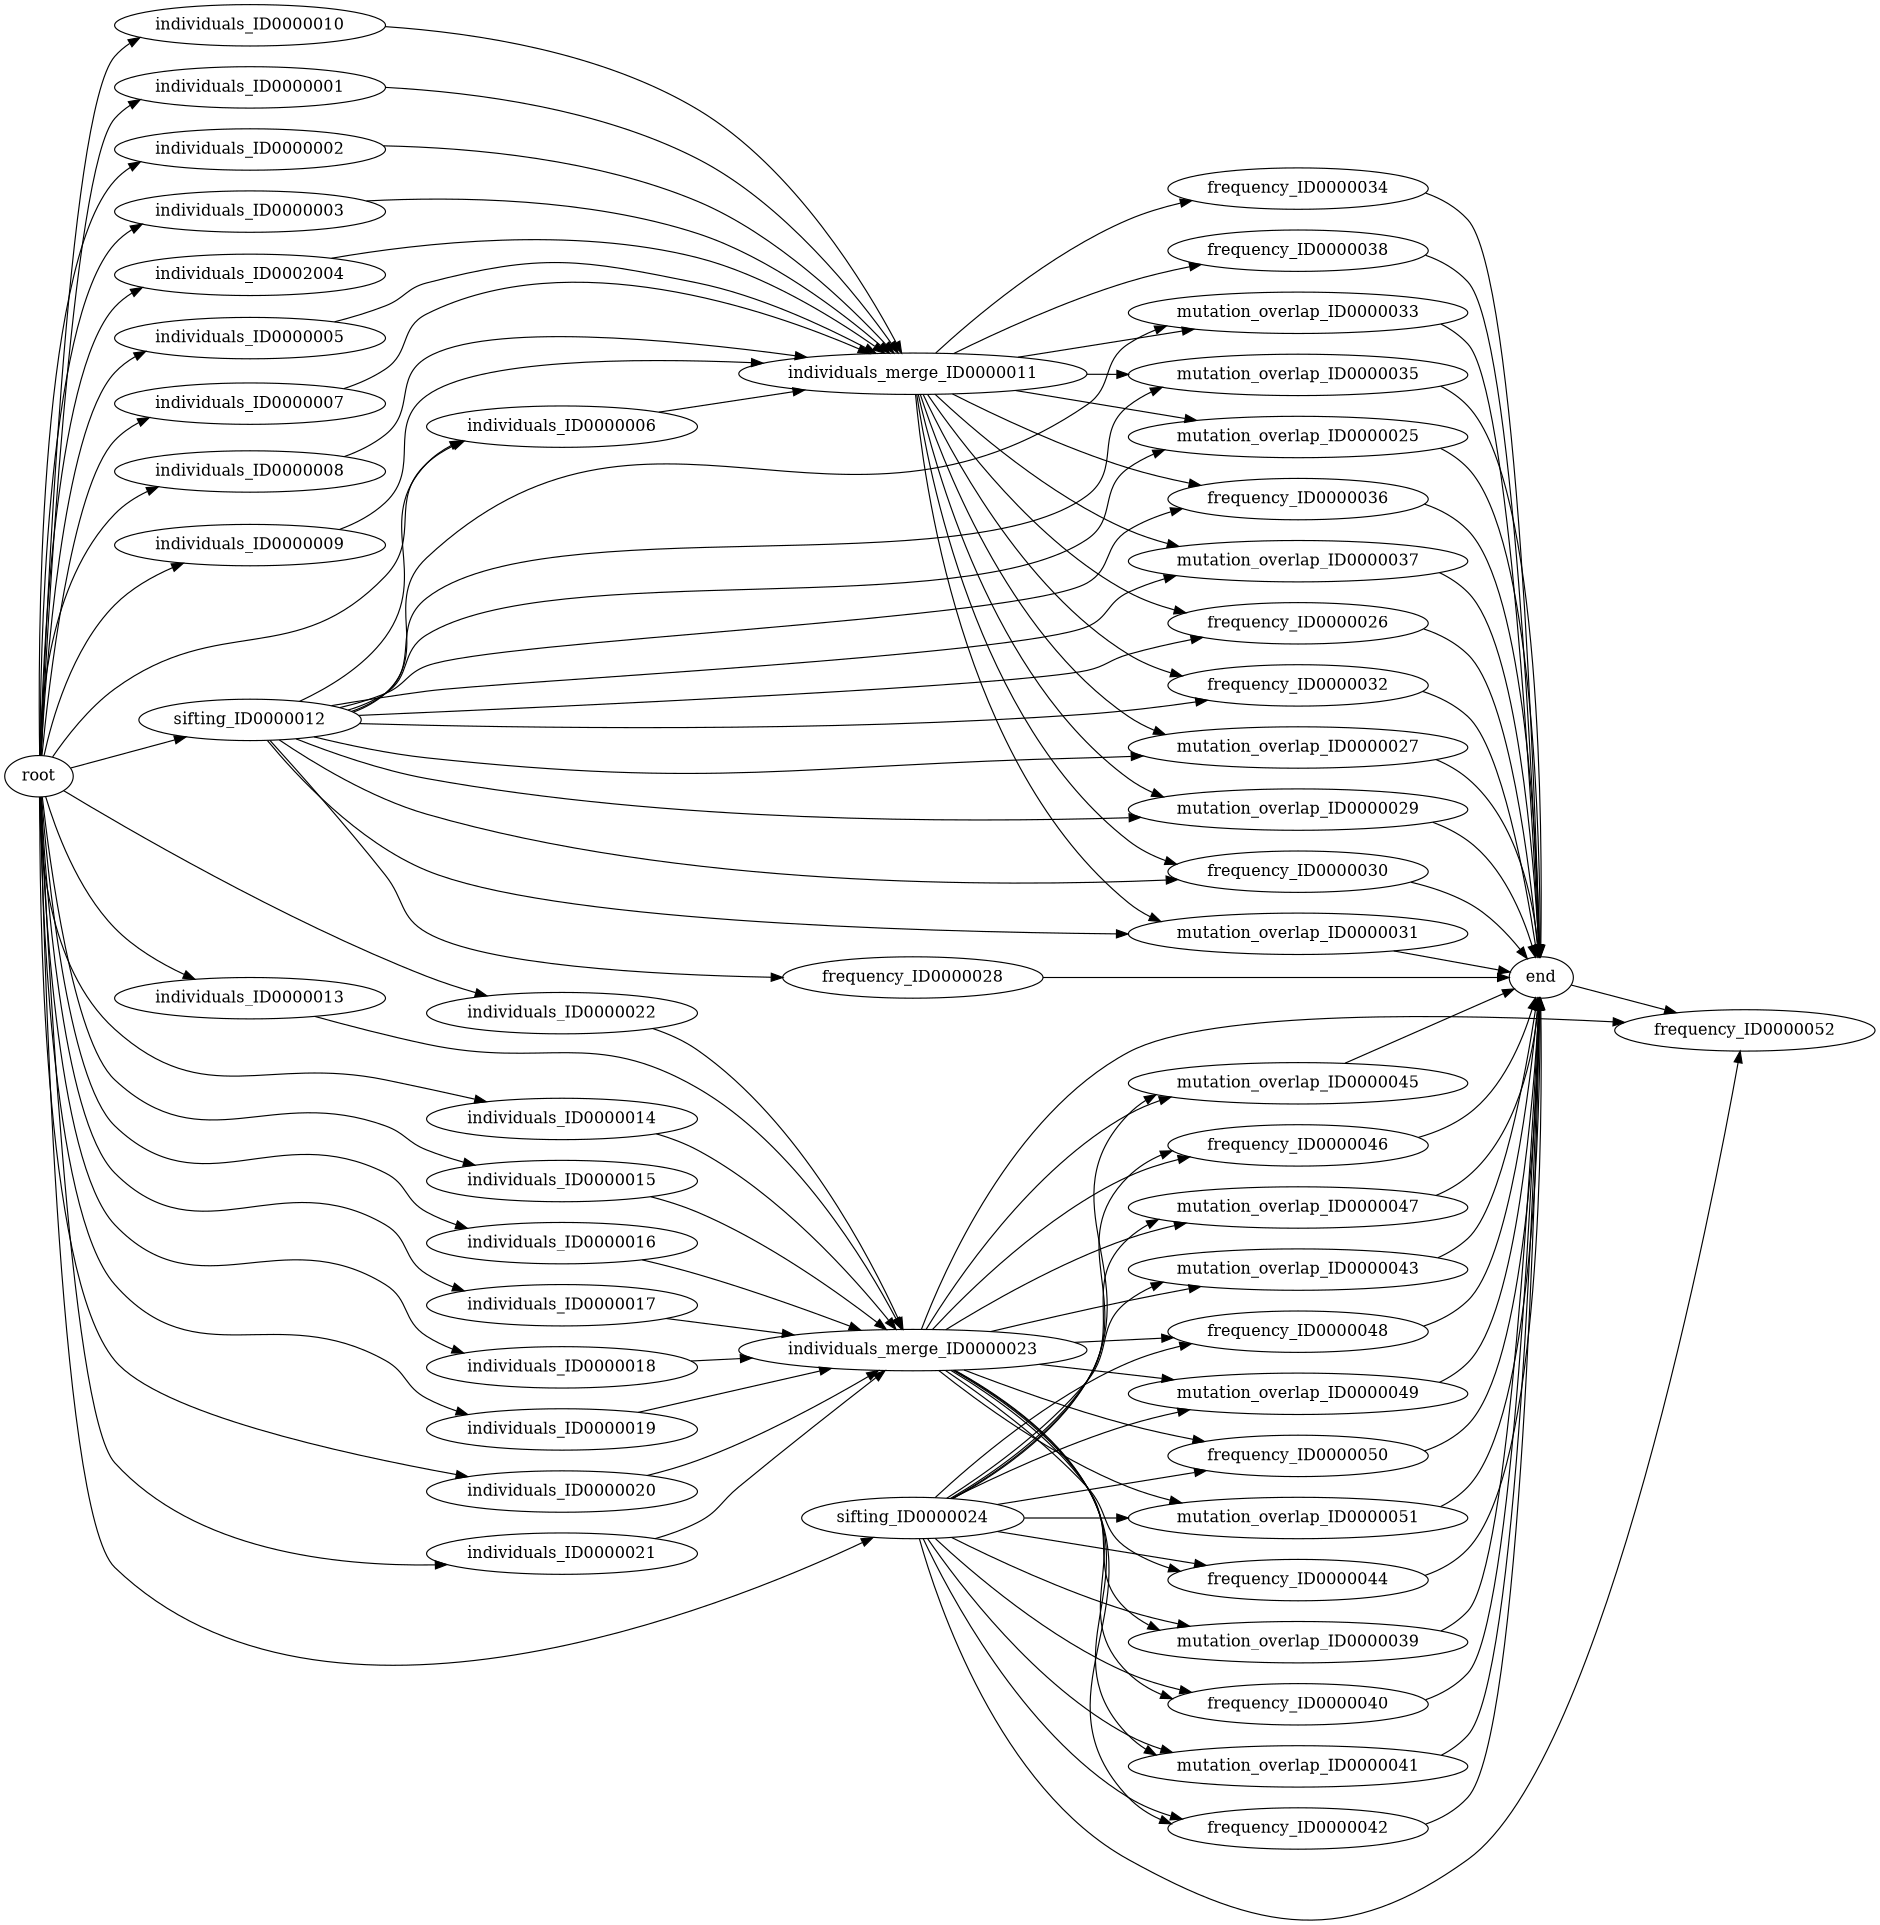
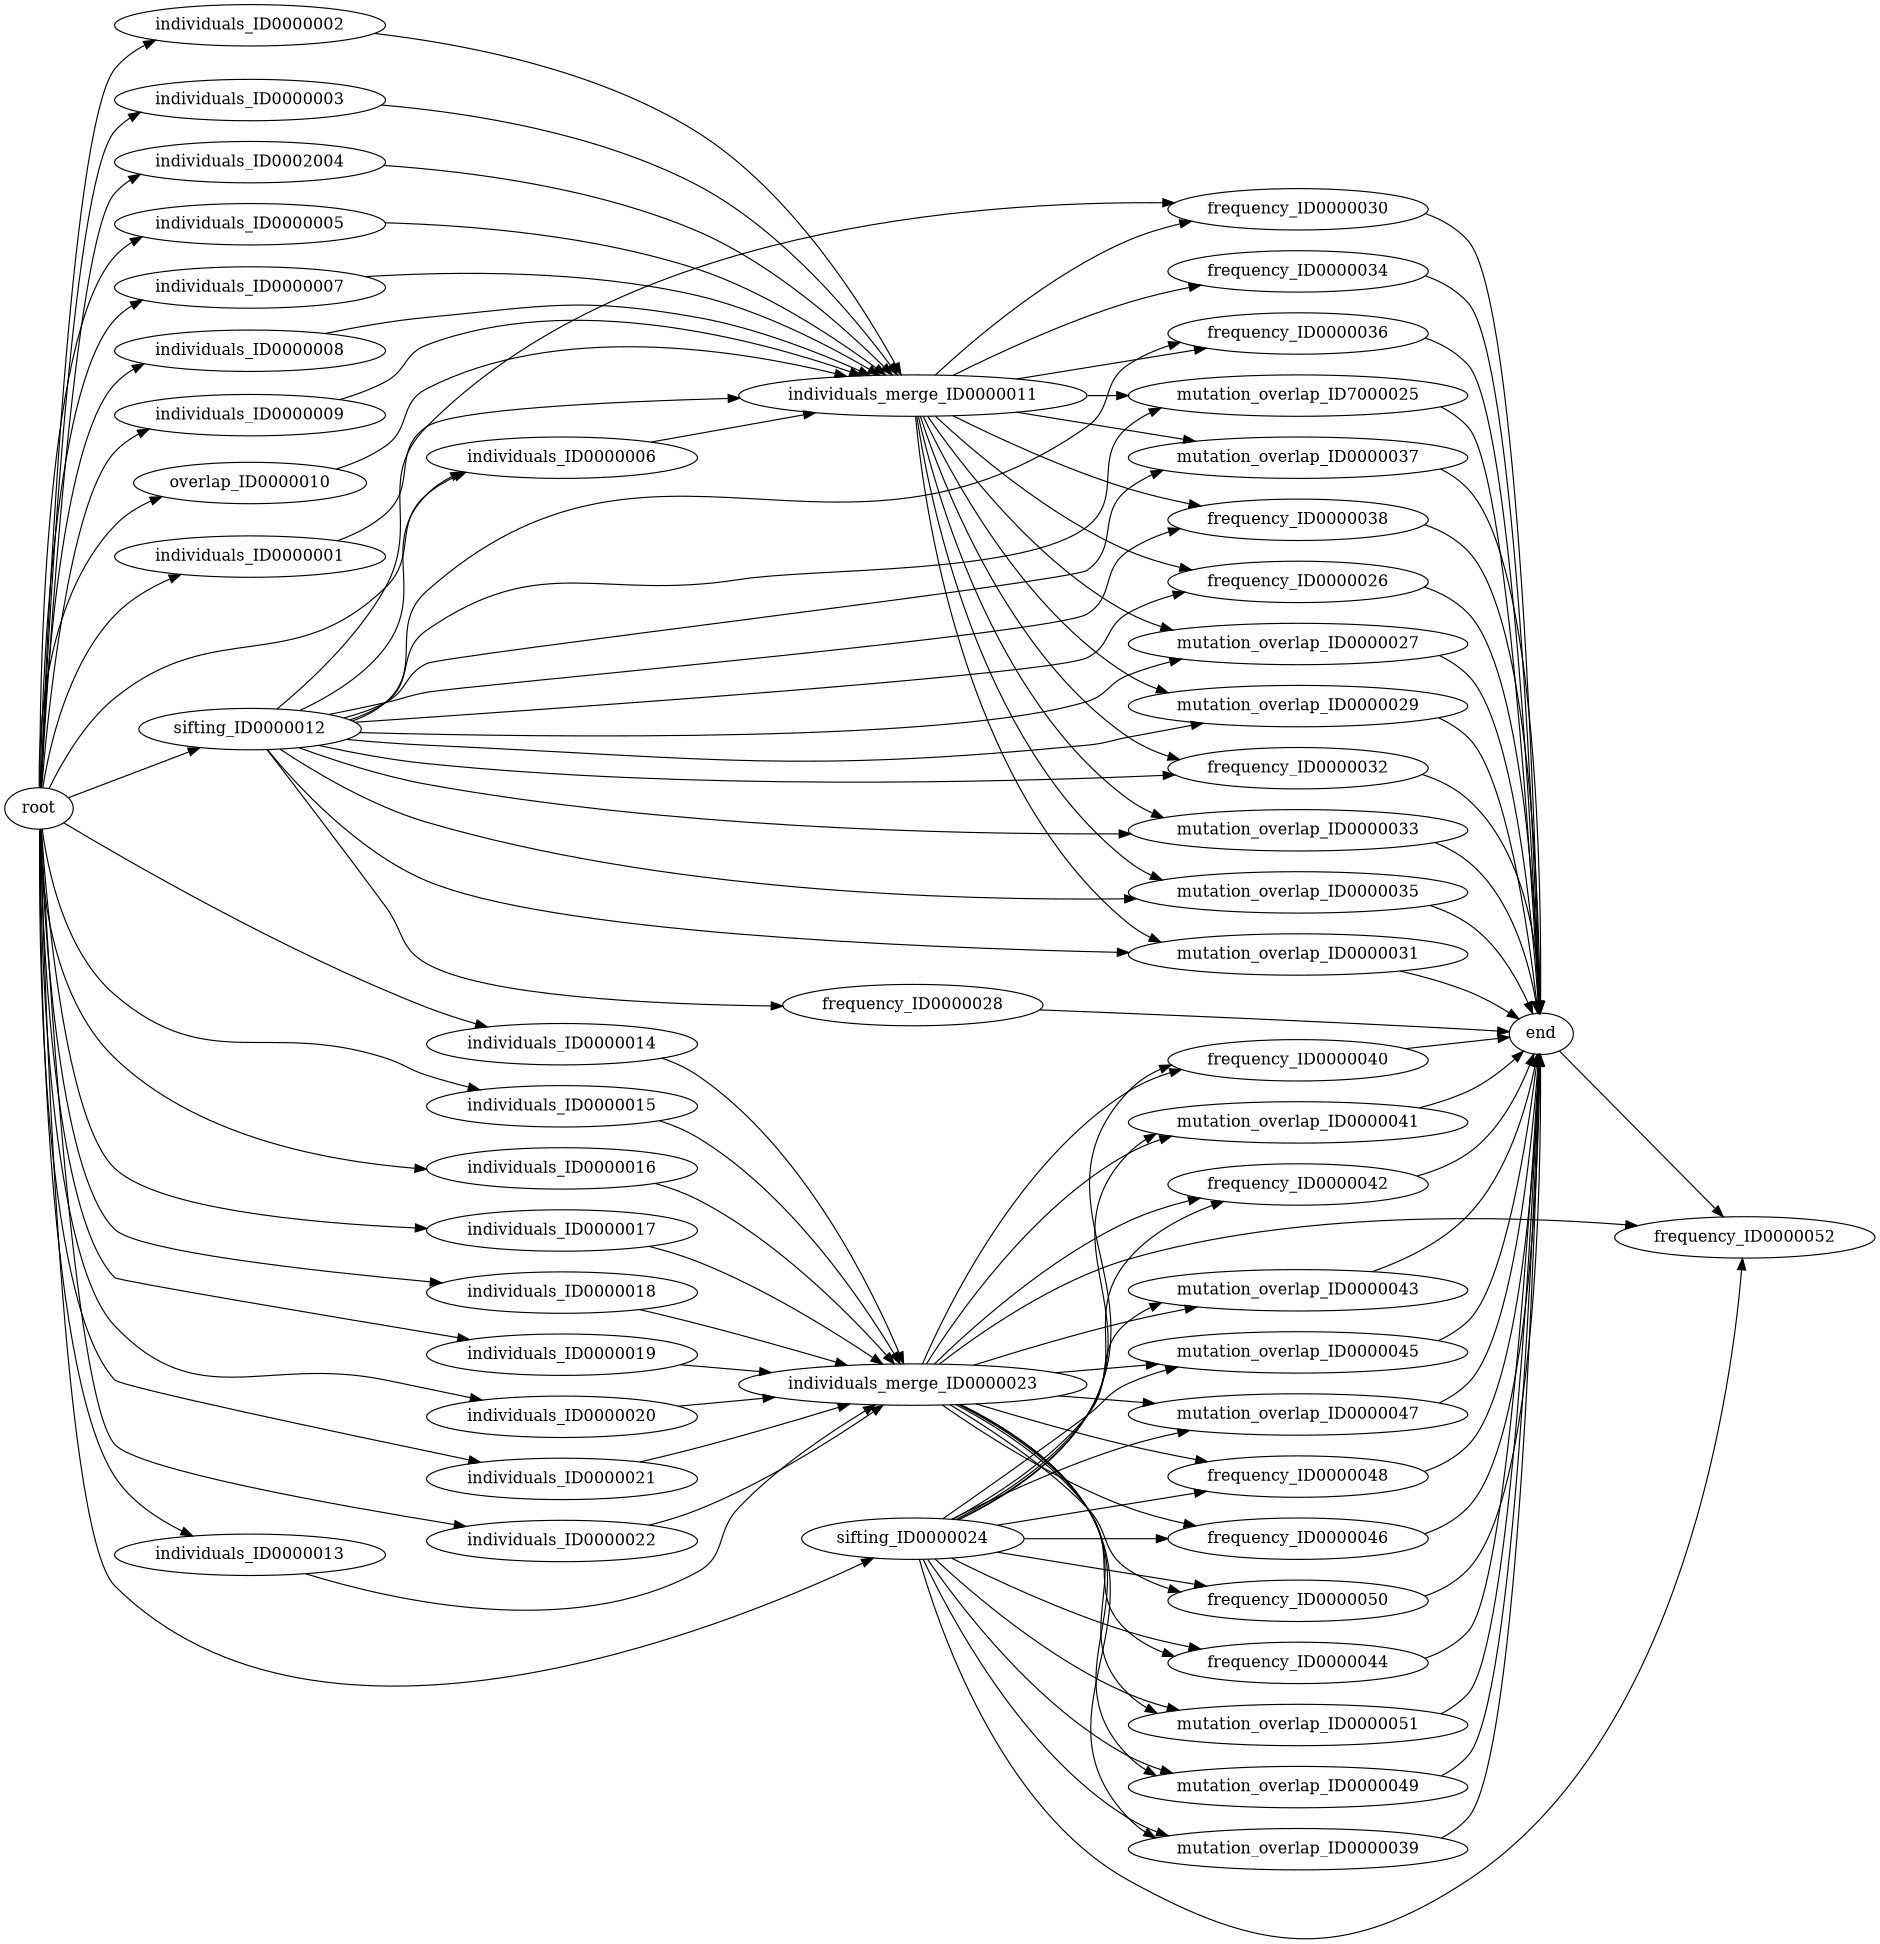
(250, 25) -> (250, 483)
(1298, 437) -> (1298, 396)
none -> (769, 657)
